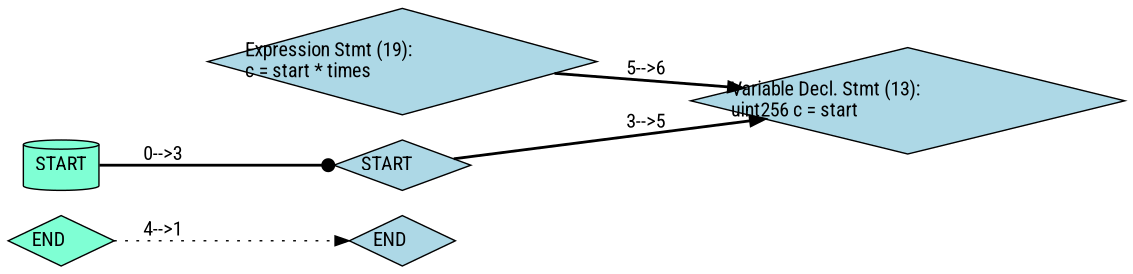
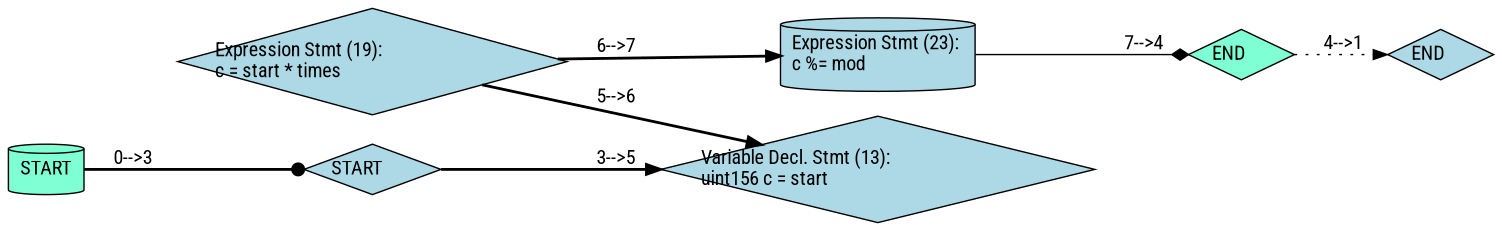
none -> (878, 55)
(908, 101) -> (878, 169)
